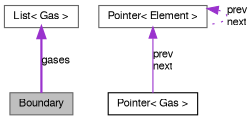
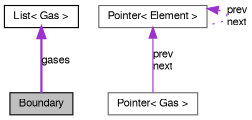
(41, 17) -> (41, 17)
(41, 104) -> (41, 104)
(153, 104) -> (153, 104)
